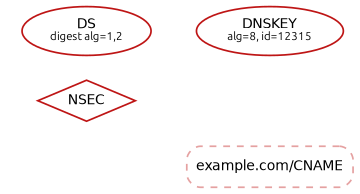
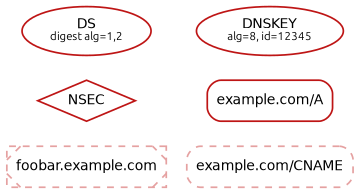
(270, 37) -> (270, 37)
none -> (270, 101)
none -> (87, 167)
